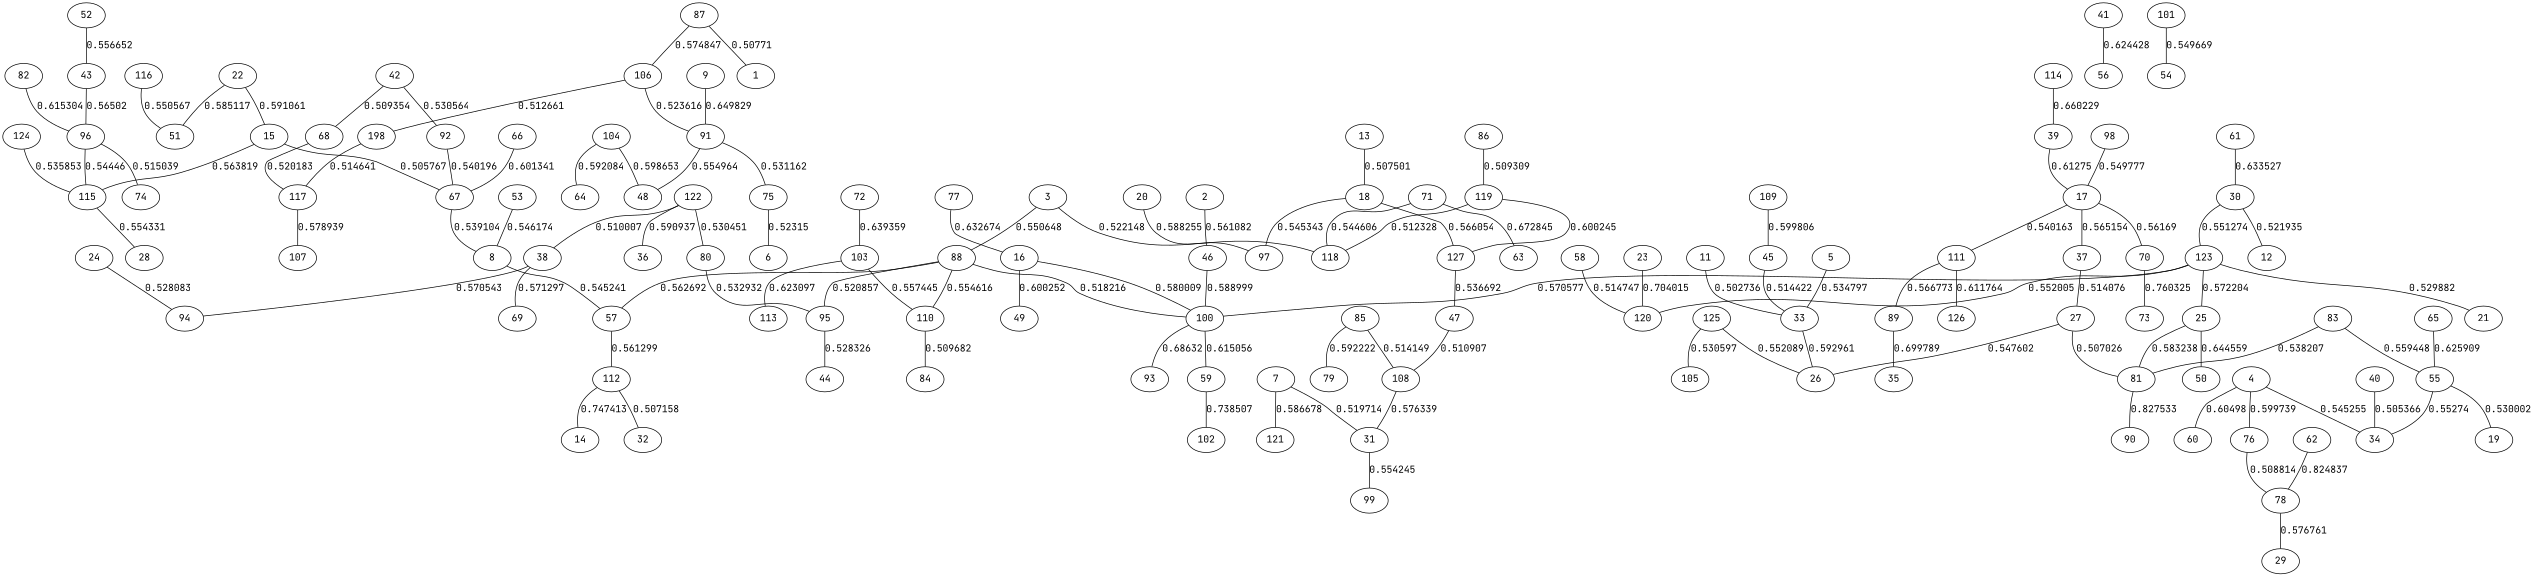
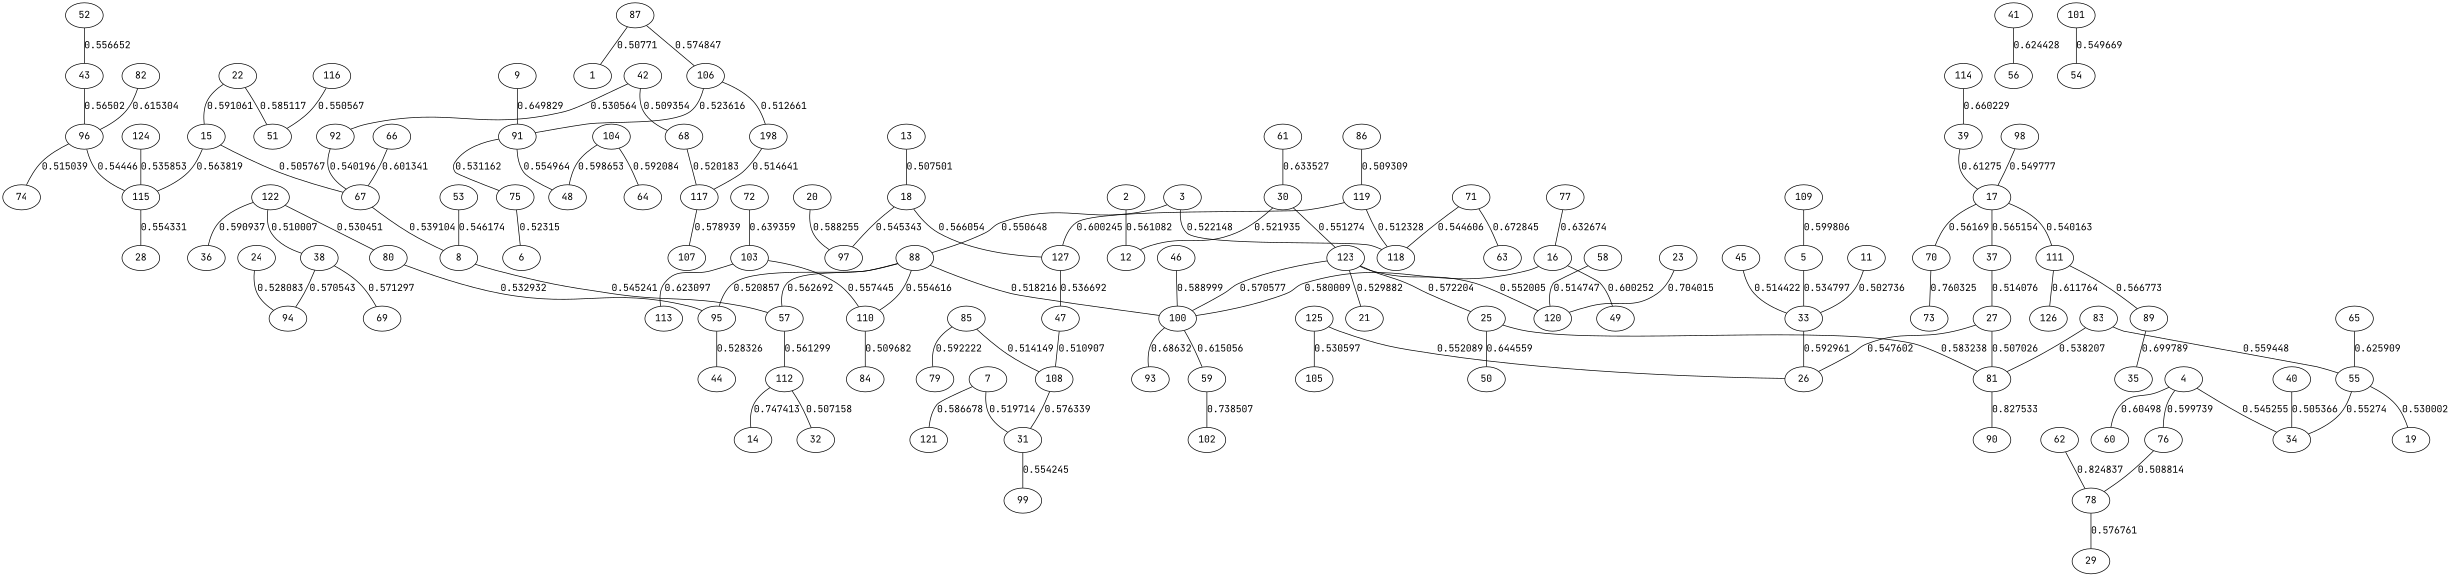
(1205, 228) -> (1126, 228)
(1768, 228) -> (1804, 228)
